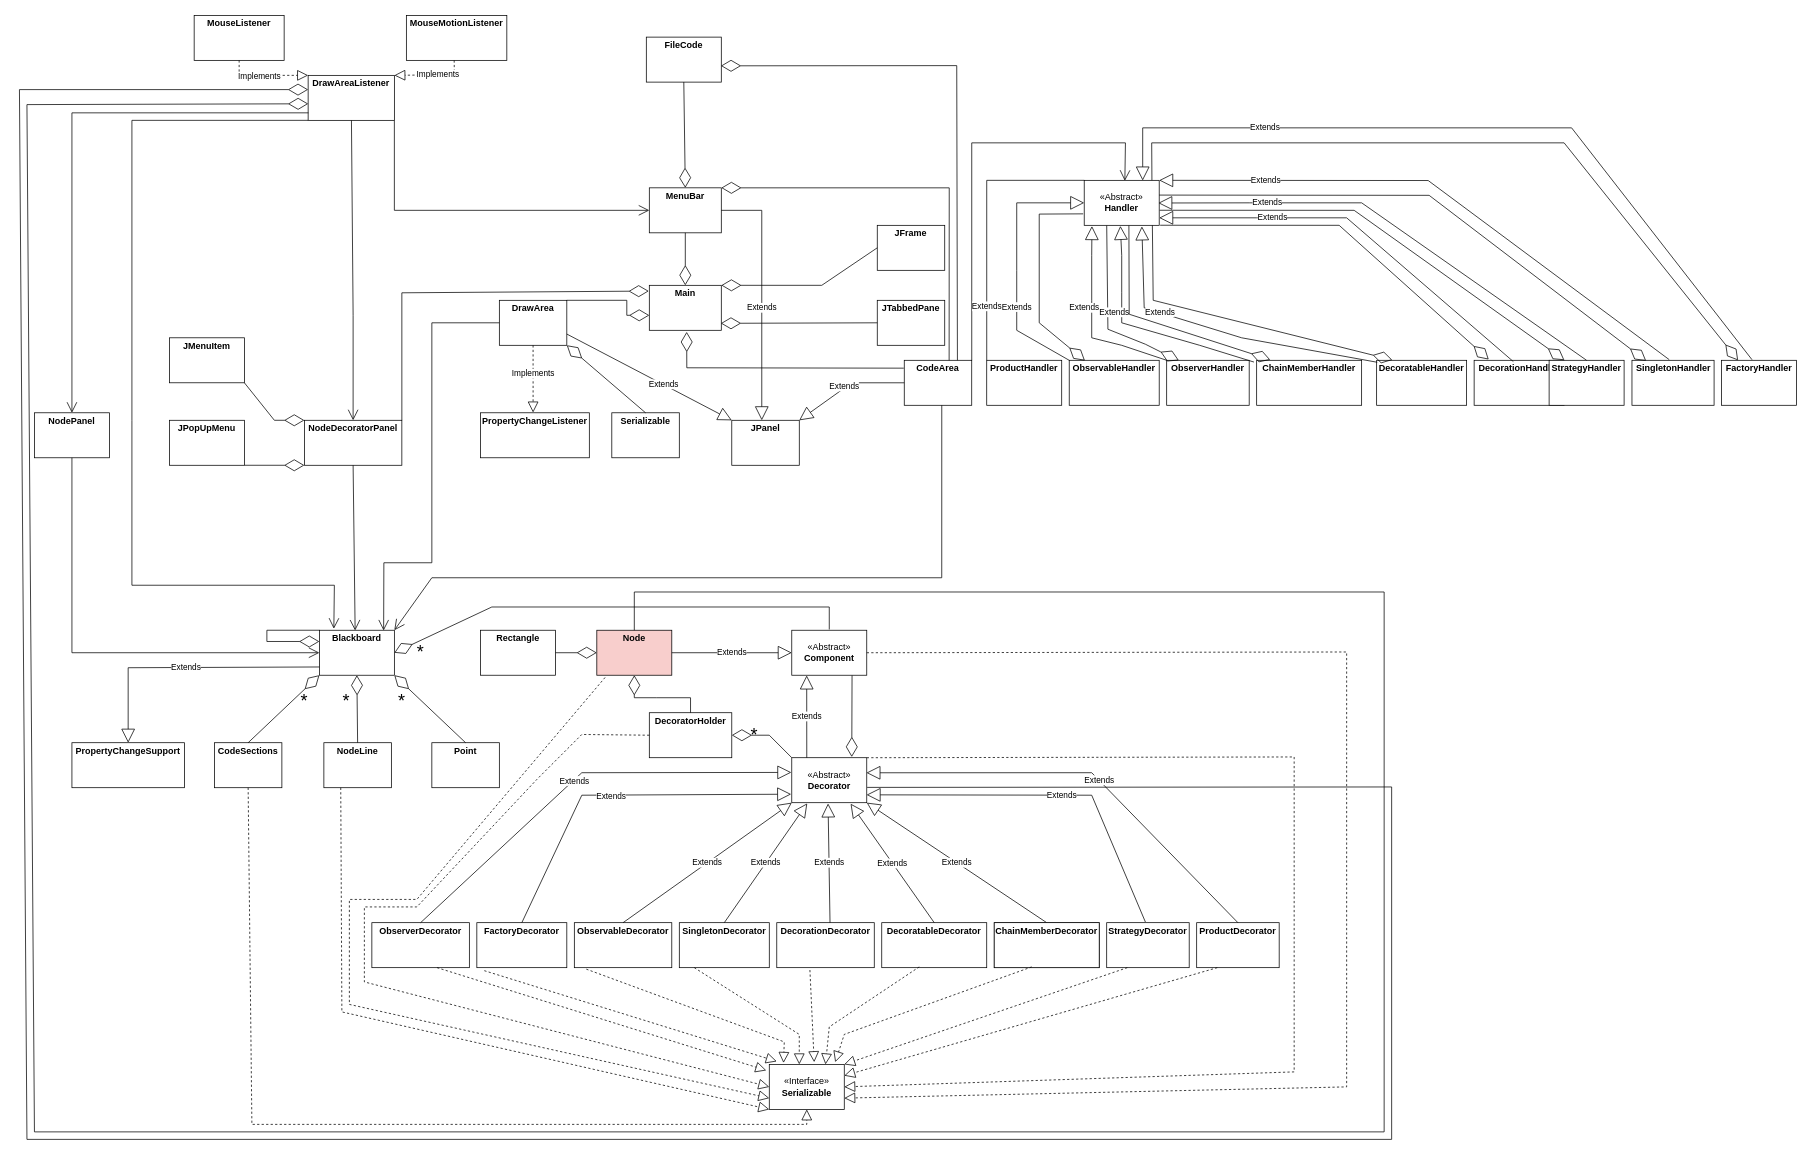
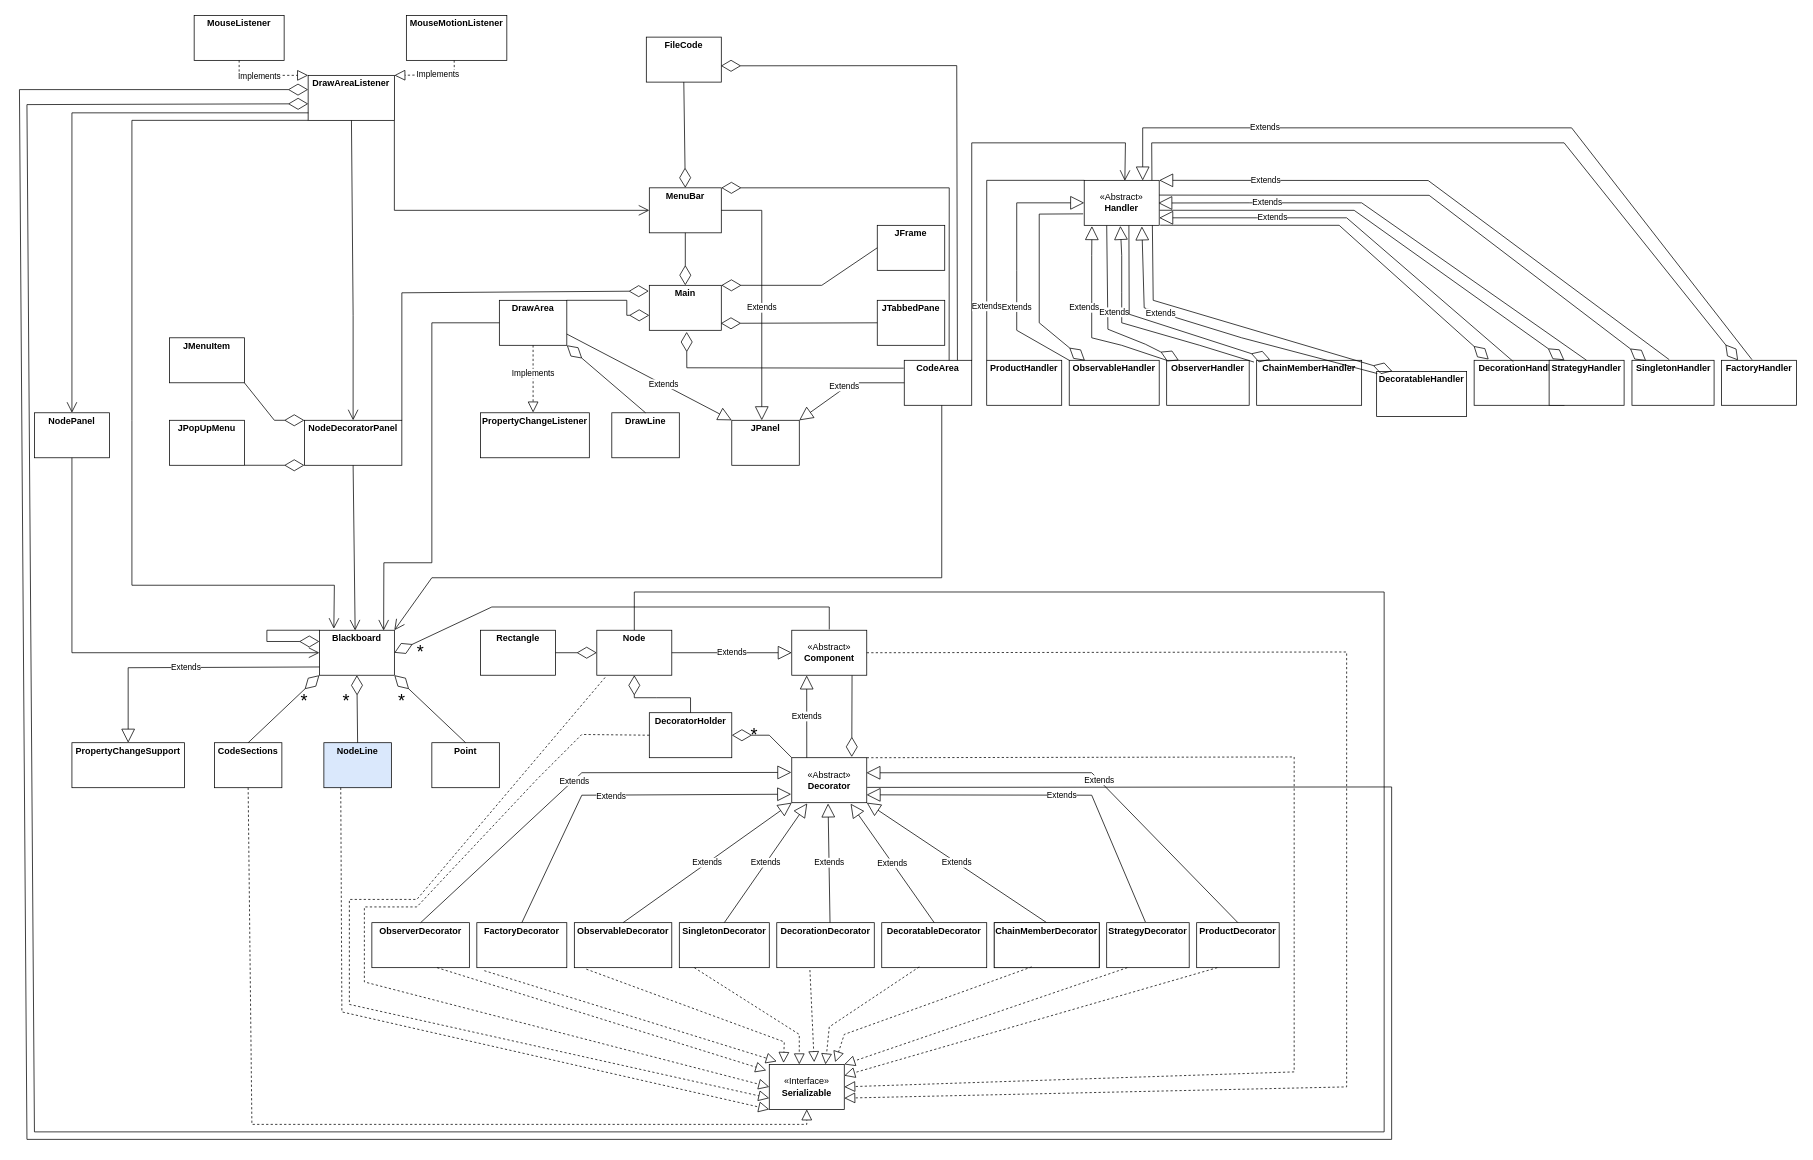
(1422, 383) -> (1422, 394)
(637, 418) -> (631, 418)
(634, 653) -> (634, 653)
(357, 765) -> (357, 765)
